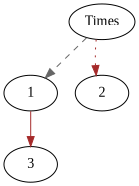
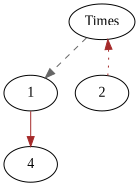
(95, 52) -> (109, 63)
(31, 164) -> (31, 164)
